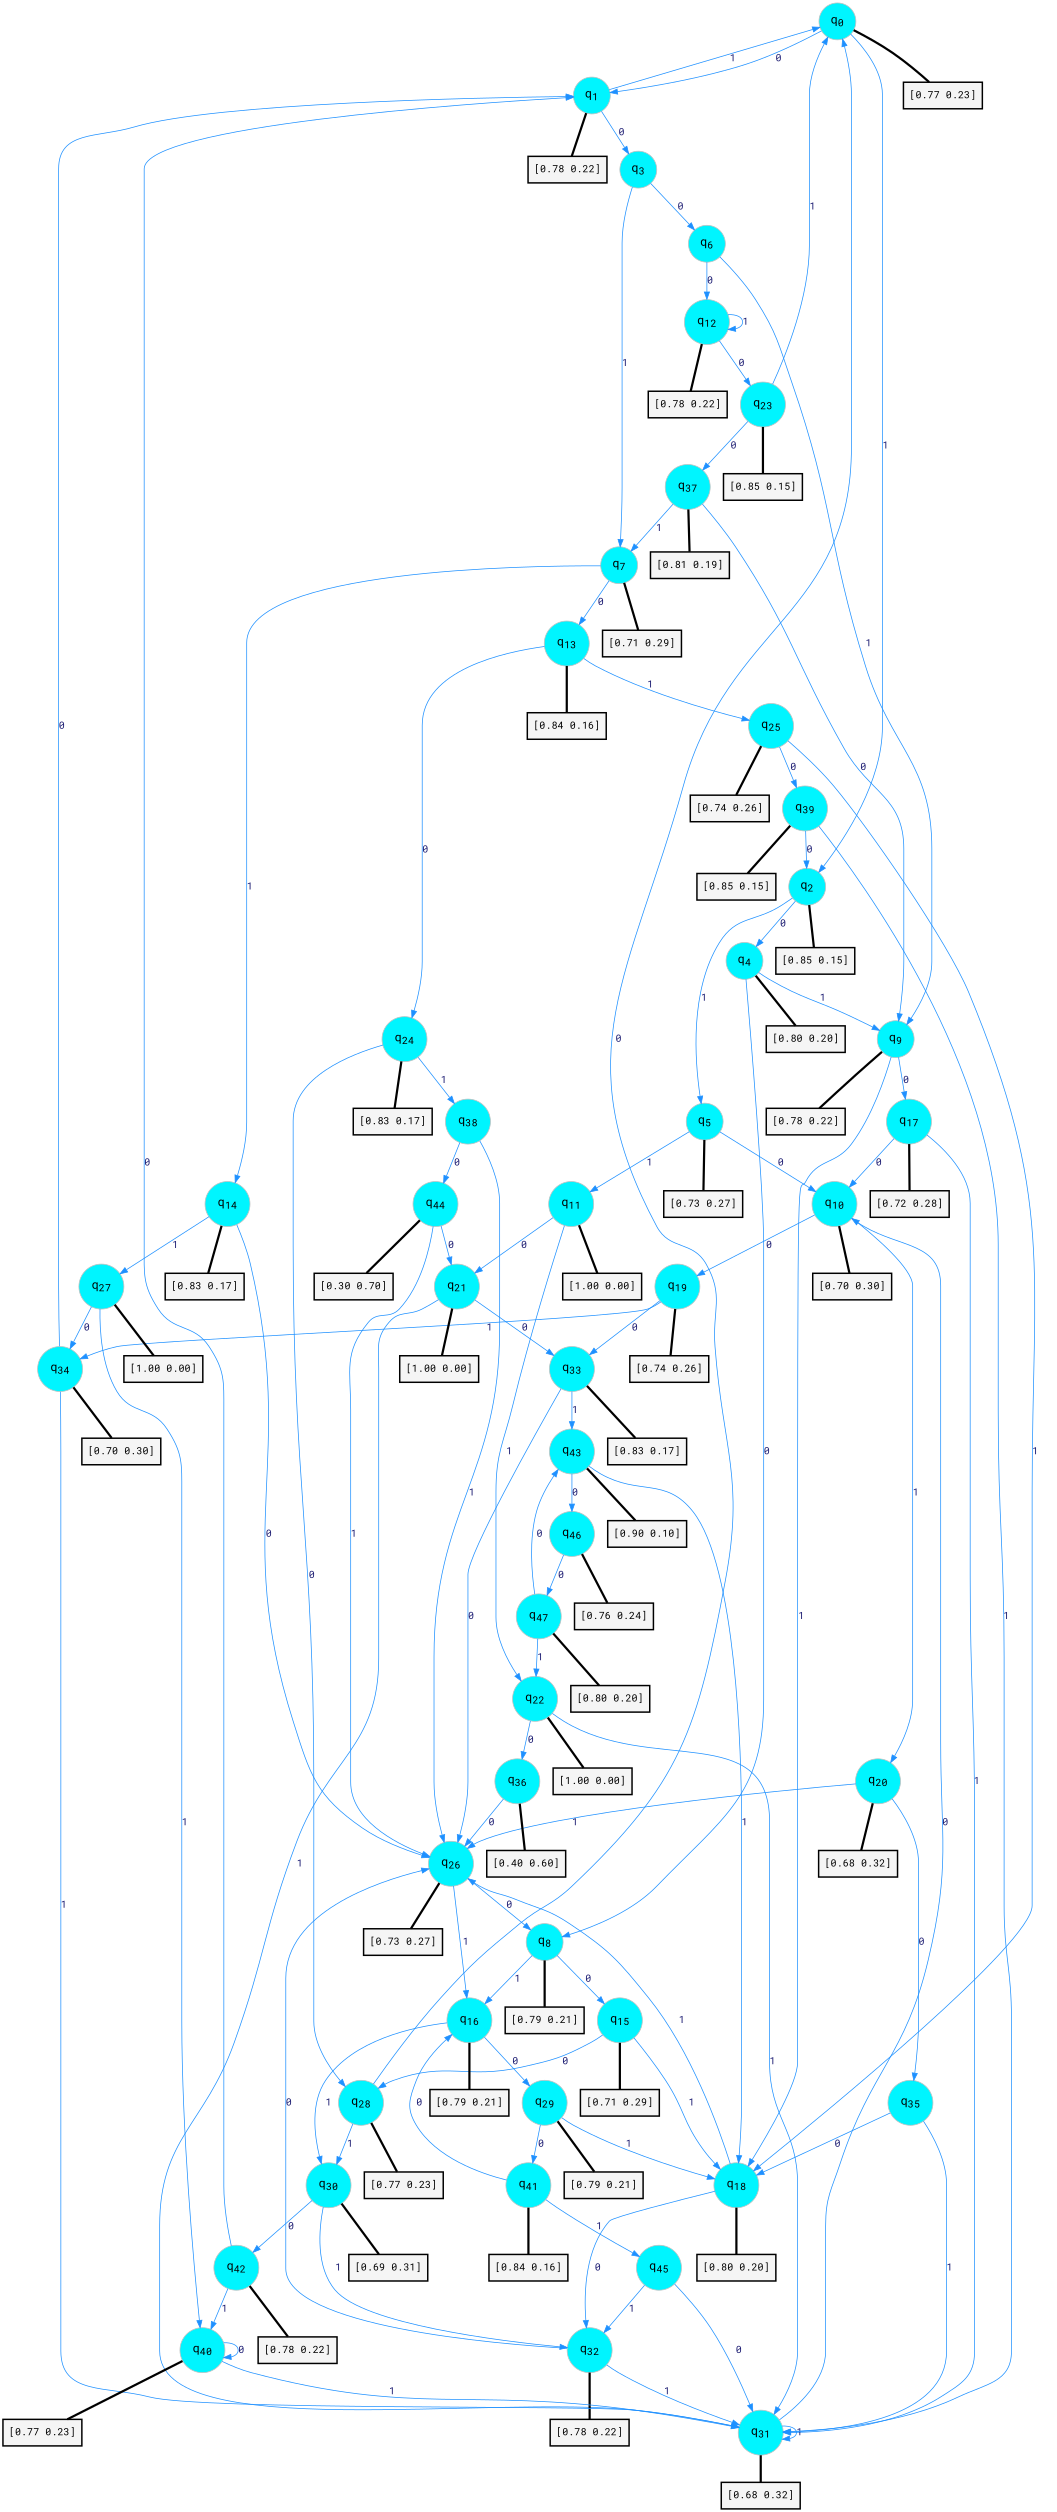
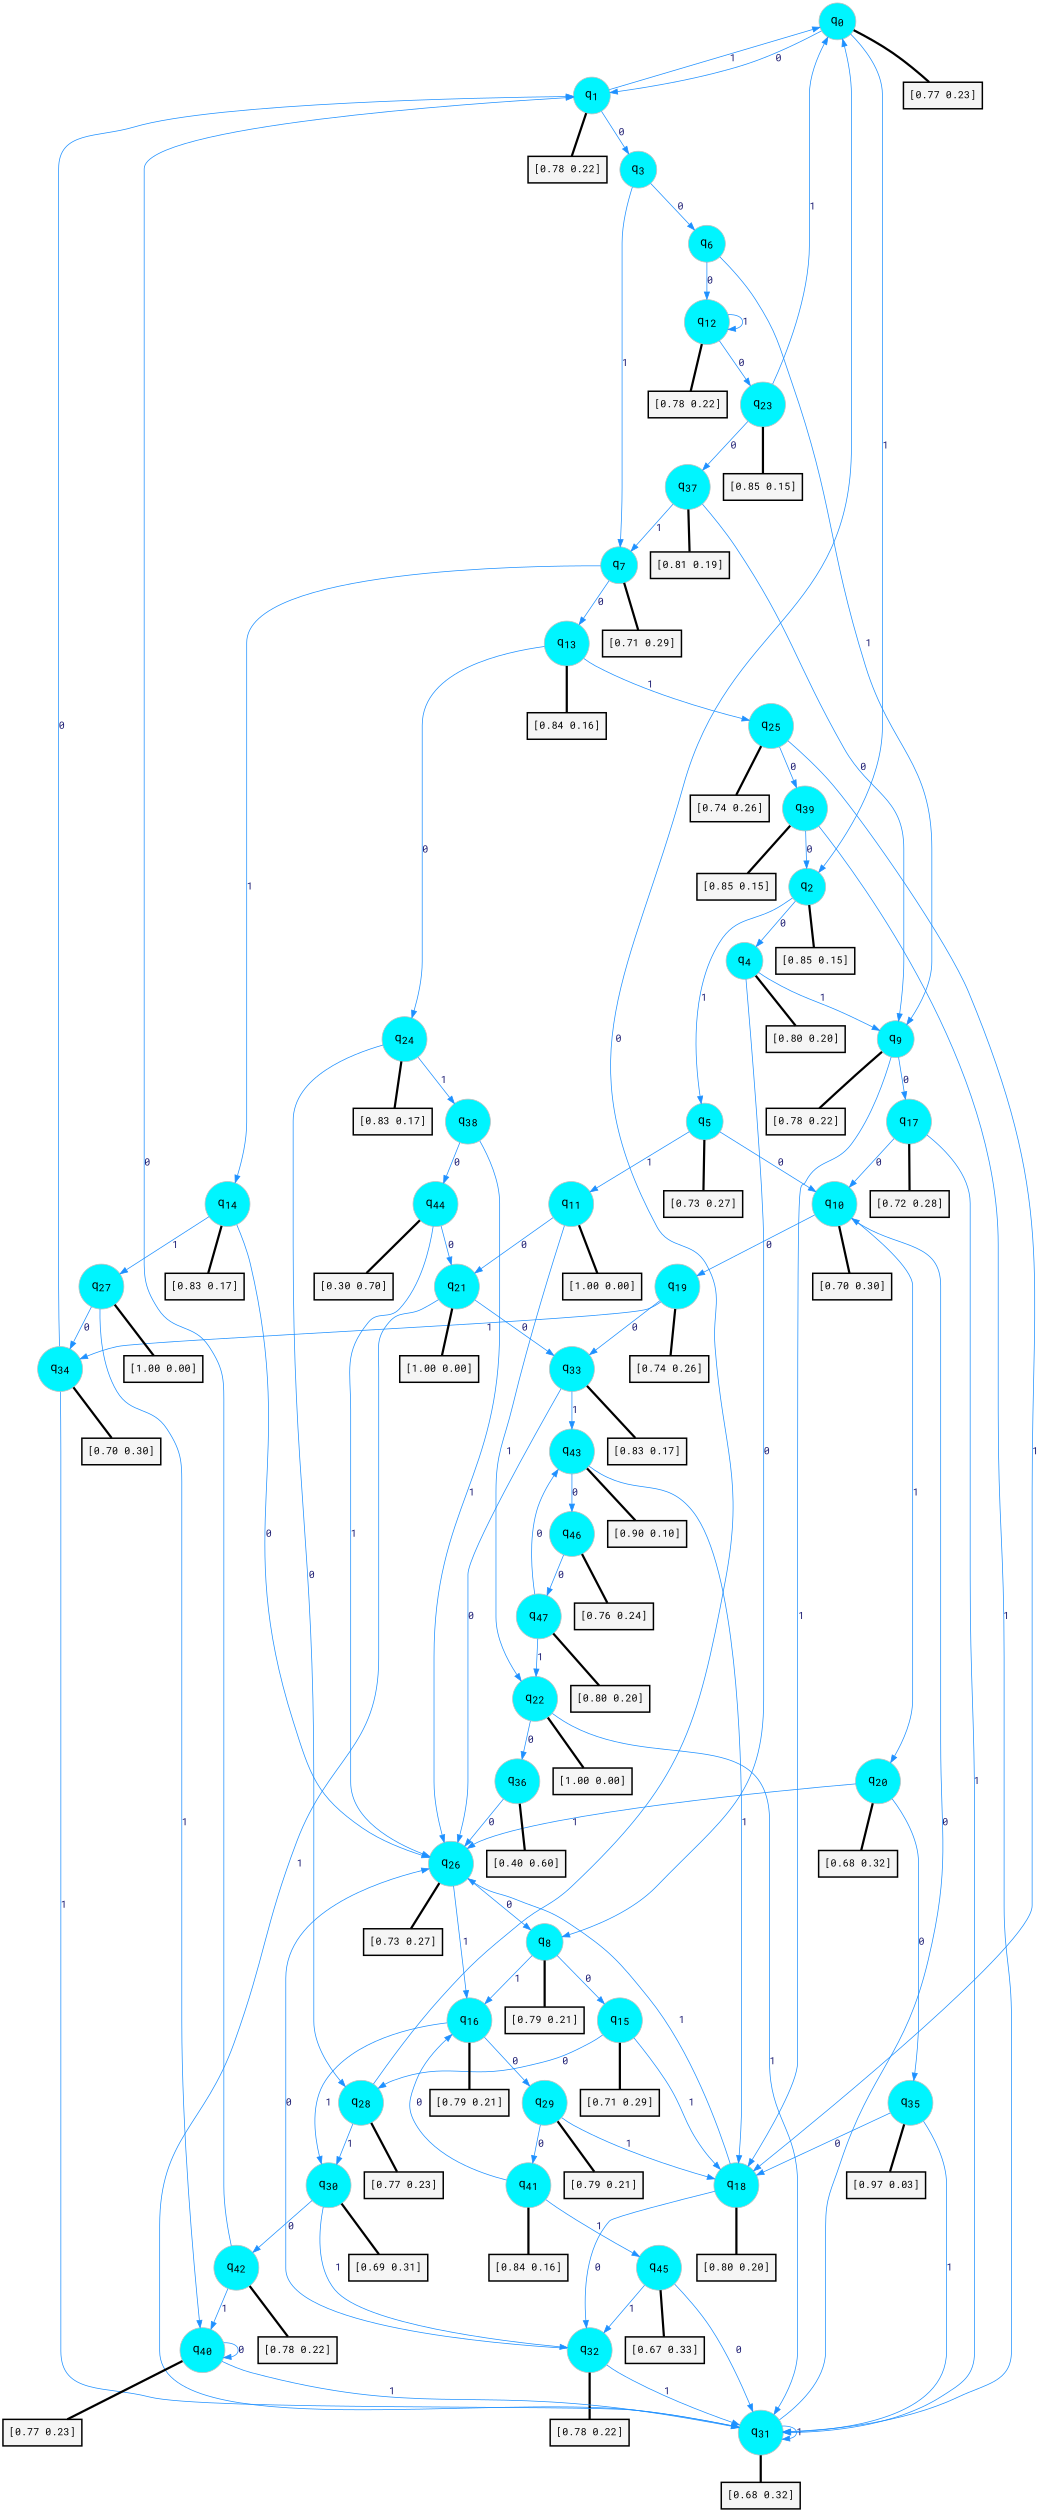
none -> (886, 2185)
none -> (665, 2350)
